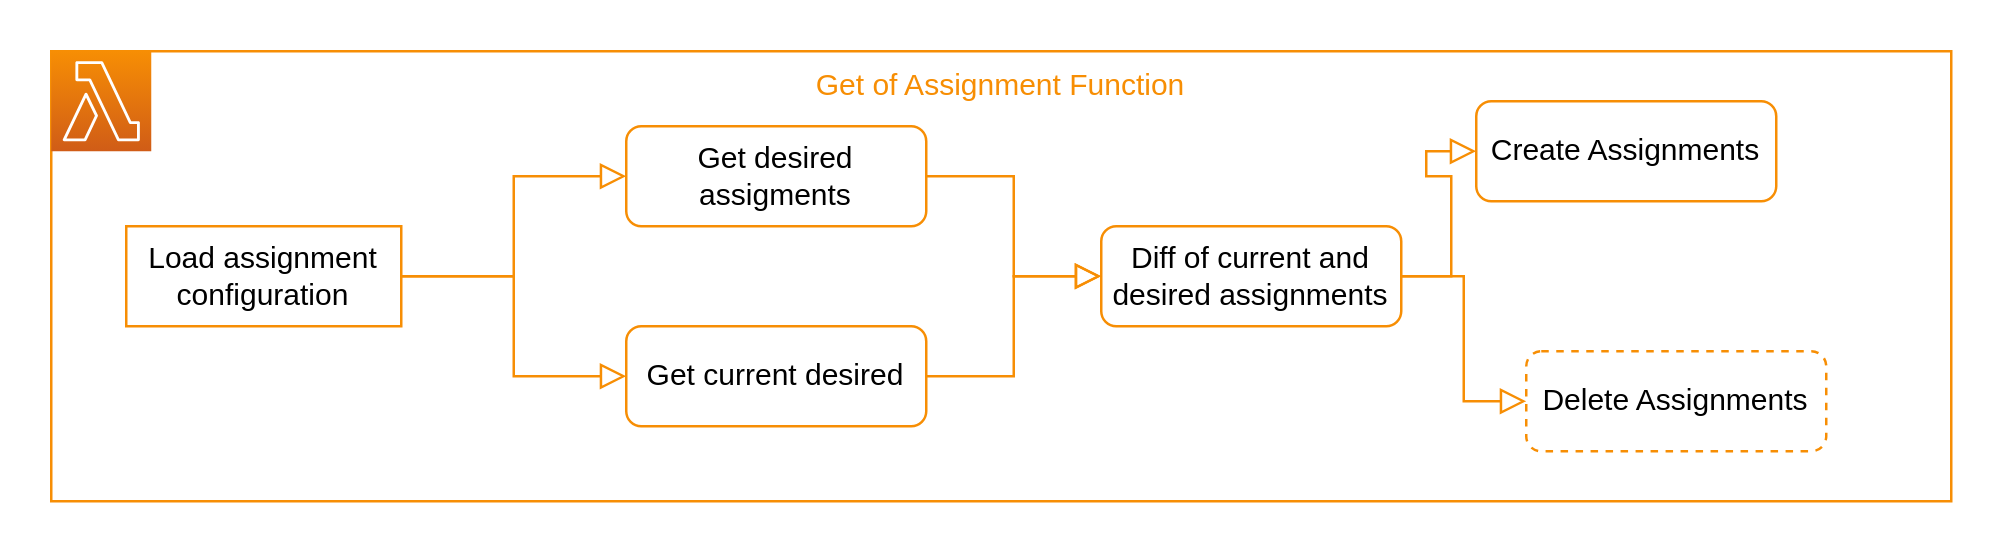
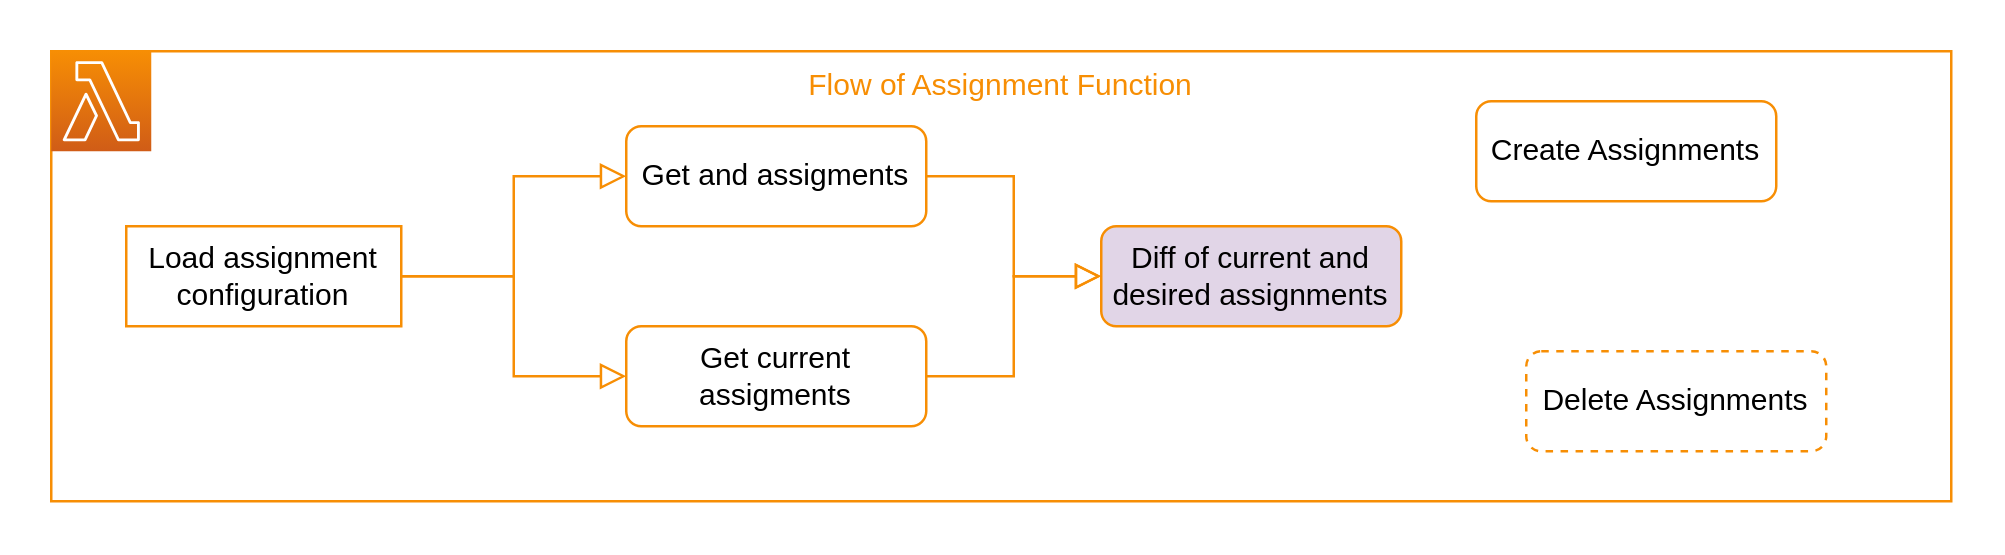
(1000, 85) -> (1000, 85)
(776, 176) -> (776, 176)
(1451, 187) -> none
(1251, 276) -> (1251, 276)
(1464, 352) -> none
(776, 376) -> (776, 376)
